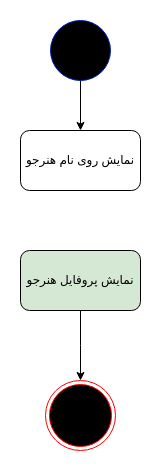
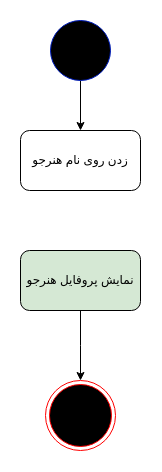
(81, 161) -> (81, 161)
